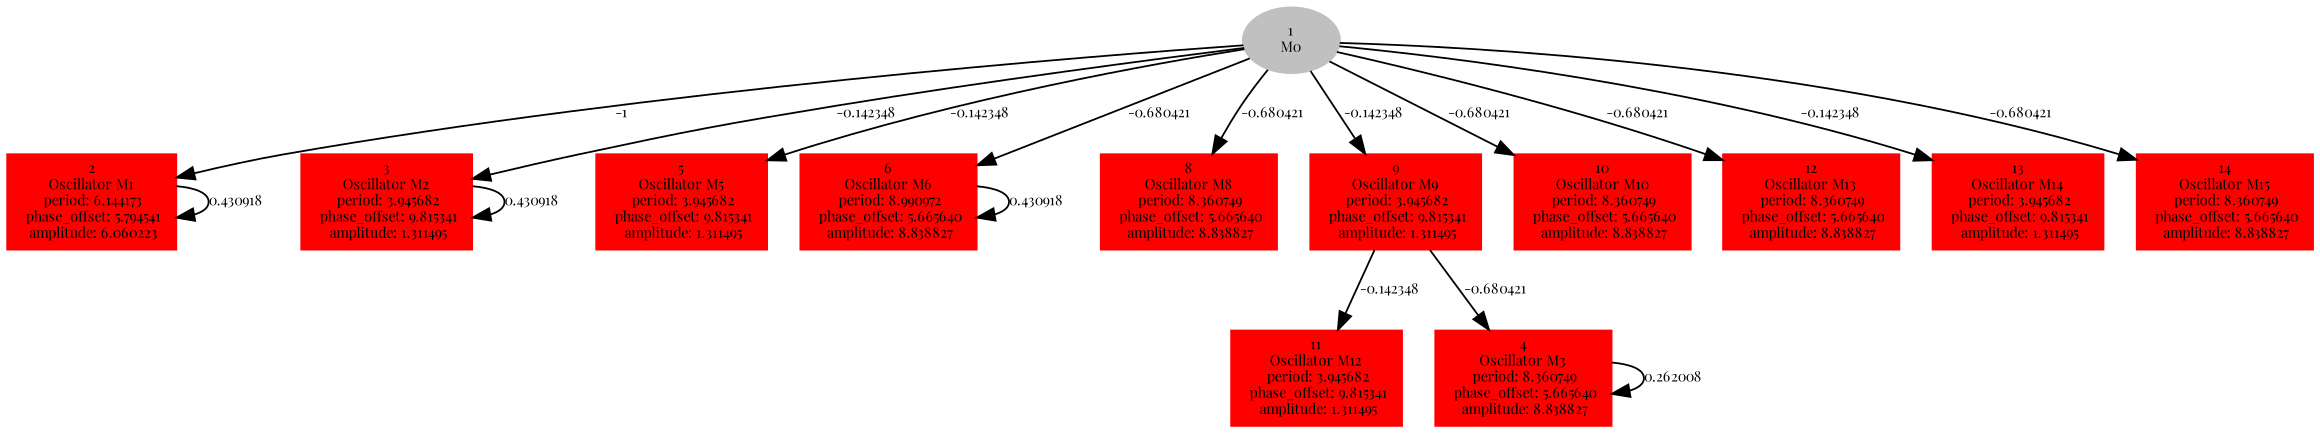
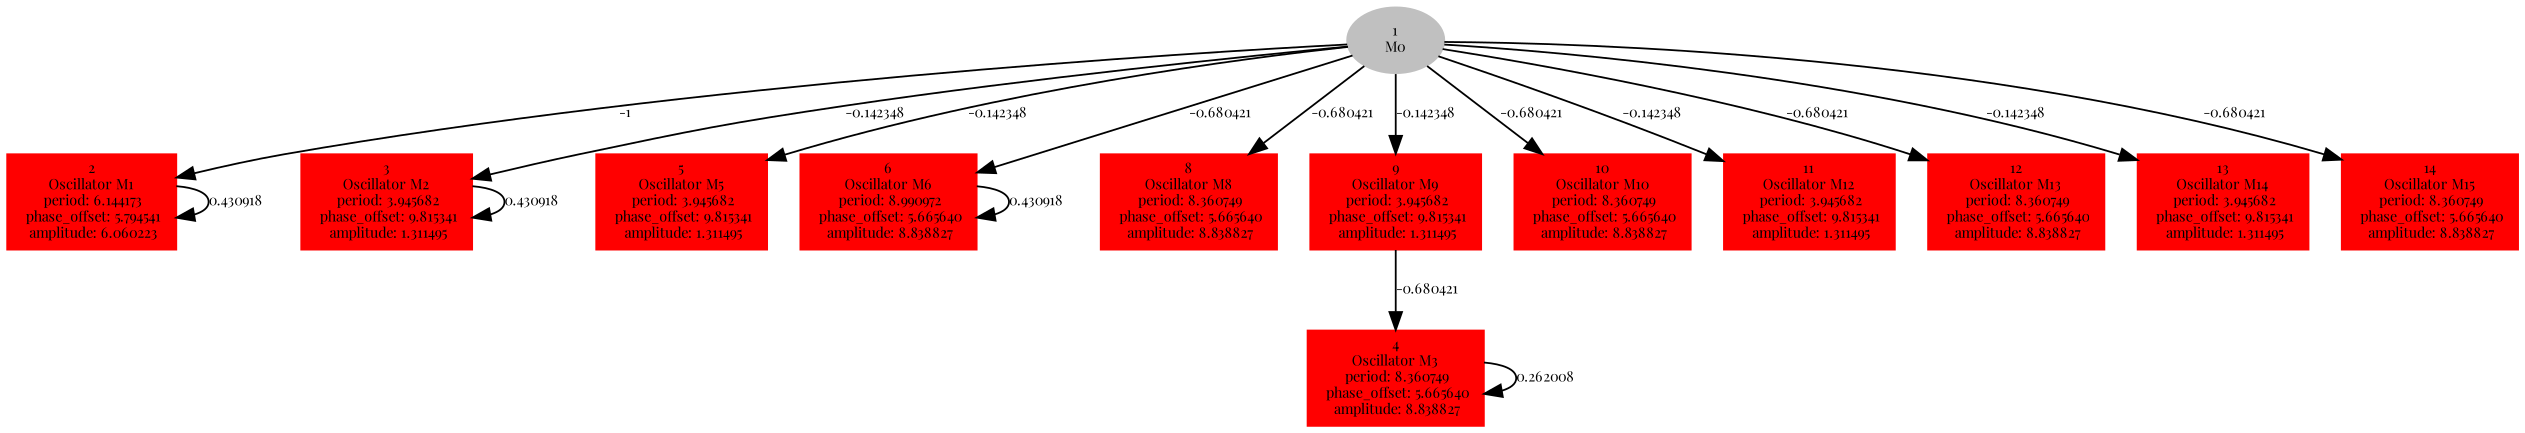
(1360, 282) -> (1573, 103)
